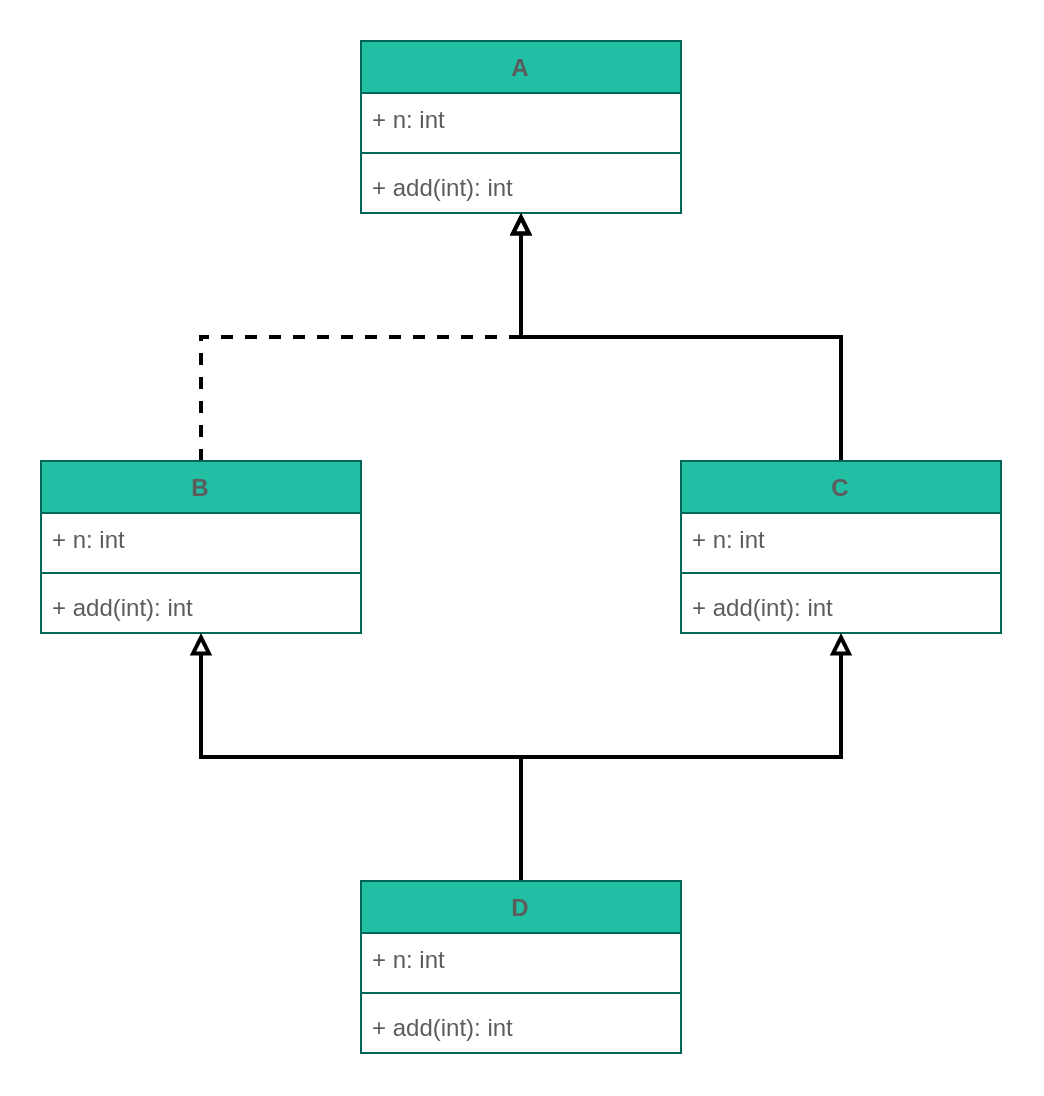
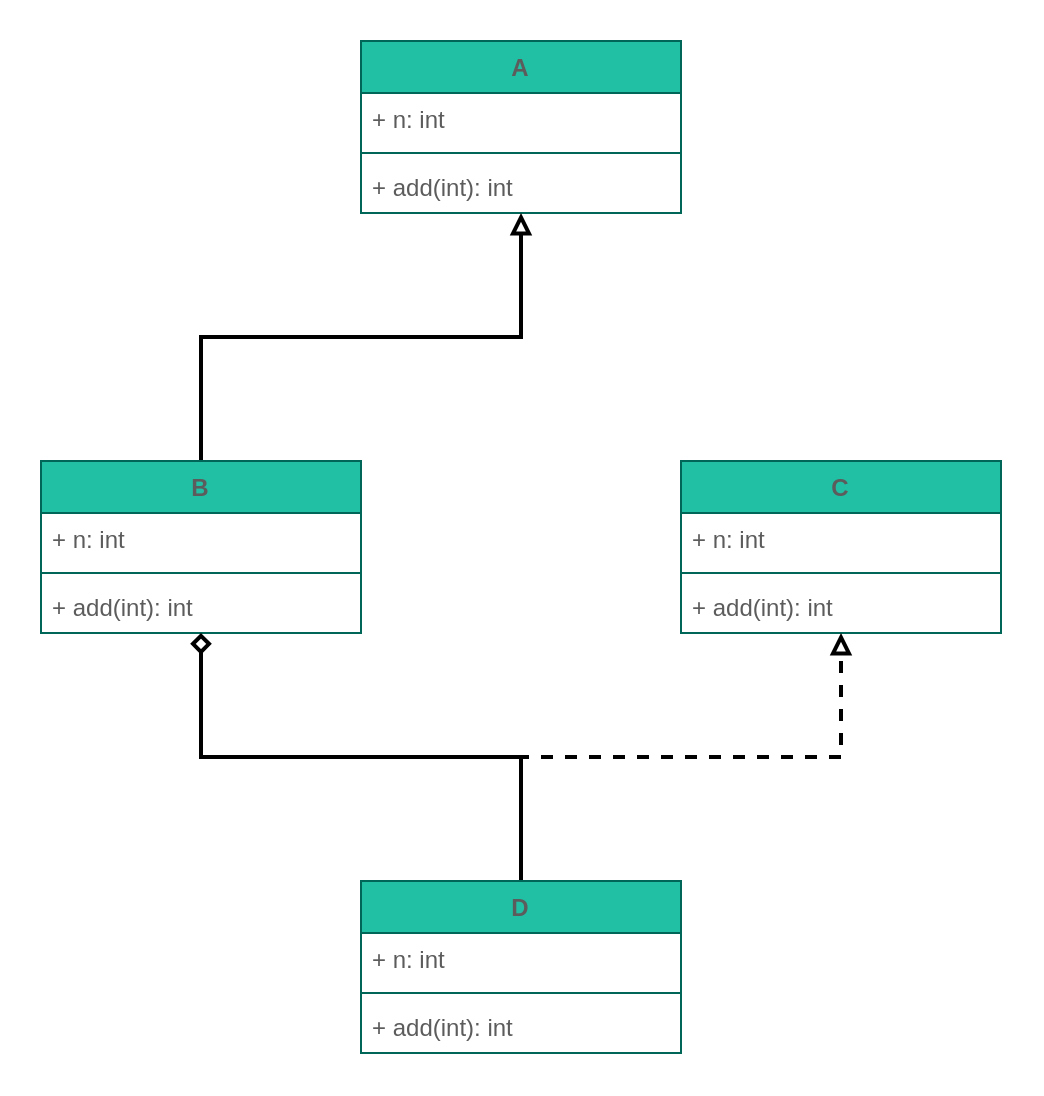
(745, 337) -> none
(201, 443) -> (201, 443)
(201, 655) -> (201, 655)
(841, 751) -> (841, 751)
